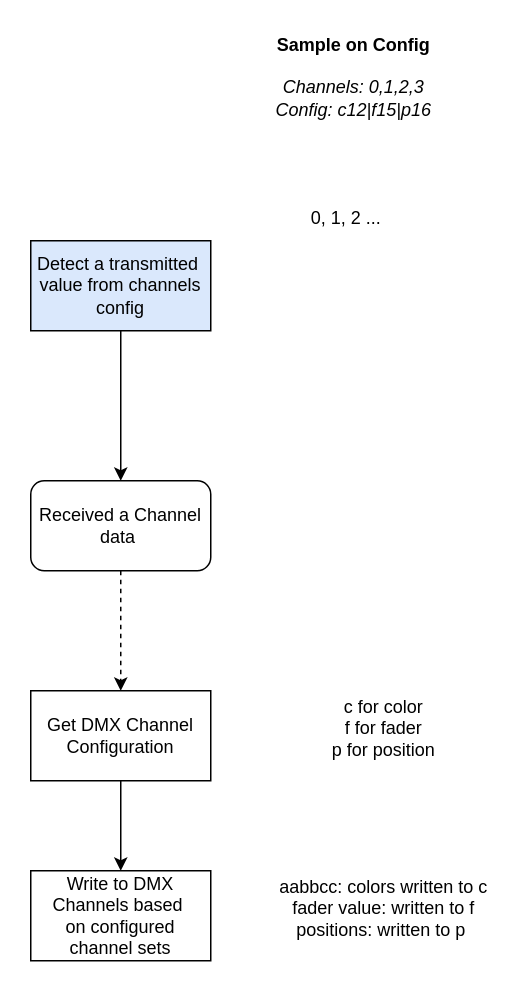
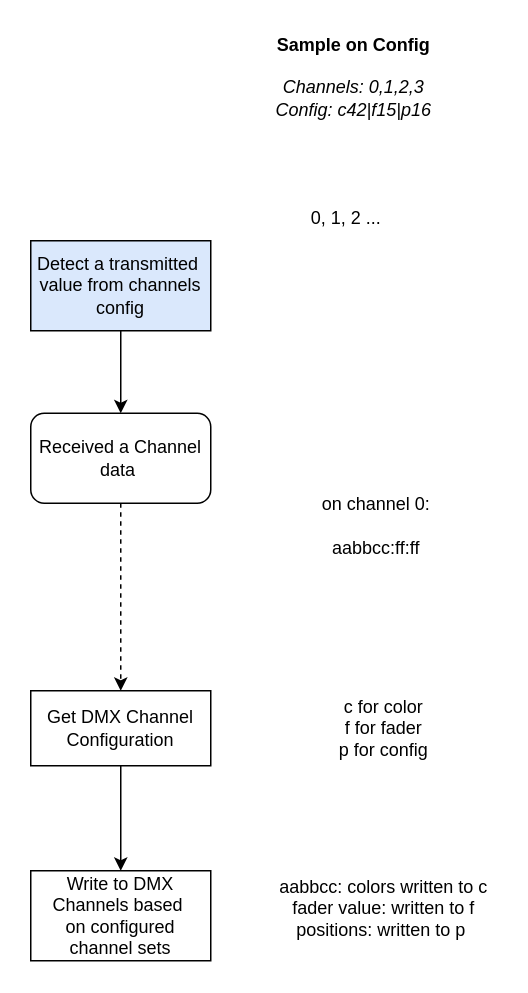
(354, 98) -> (354, 98)
(121, 526) -> (121, 458)
none -> (376, 526)
(384, 728) -> (384, 728)
(121, 736) -> (121, 728)
